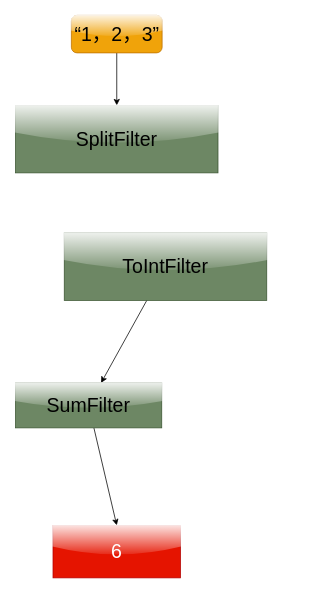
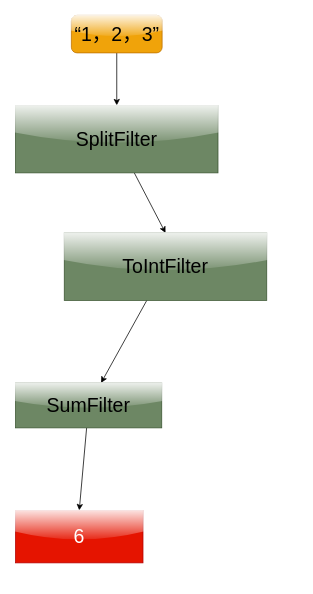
none -> (149, 201)
(117, 552) -> (79, 537)
